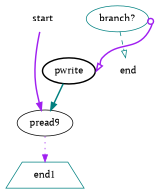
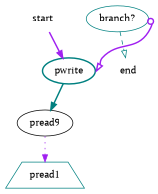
(35, 67) -> (54, 42)
(69, 71) -> (69, 71)
(45, 175) -> (45, 175)
